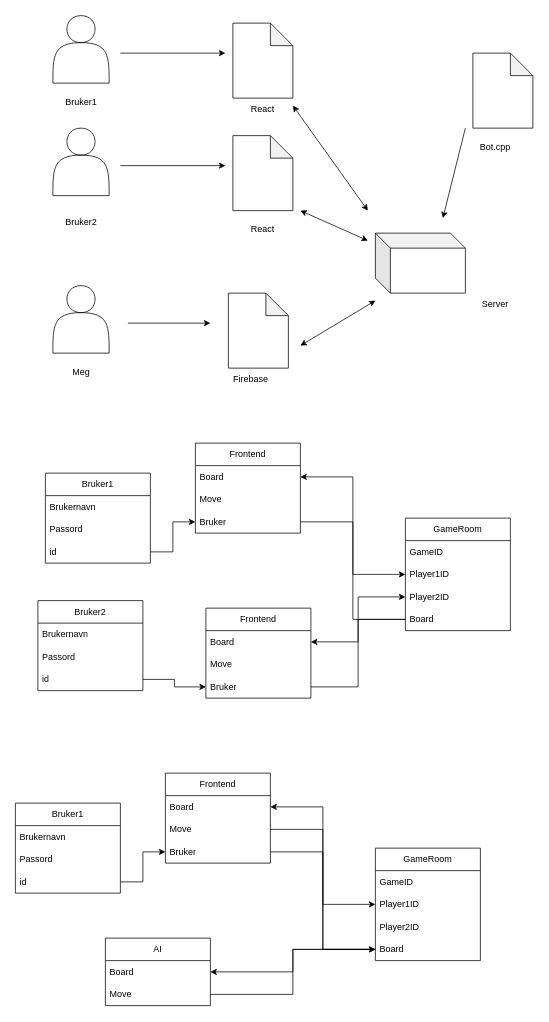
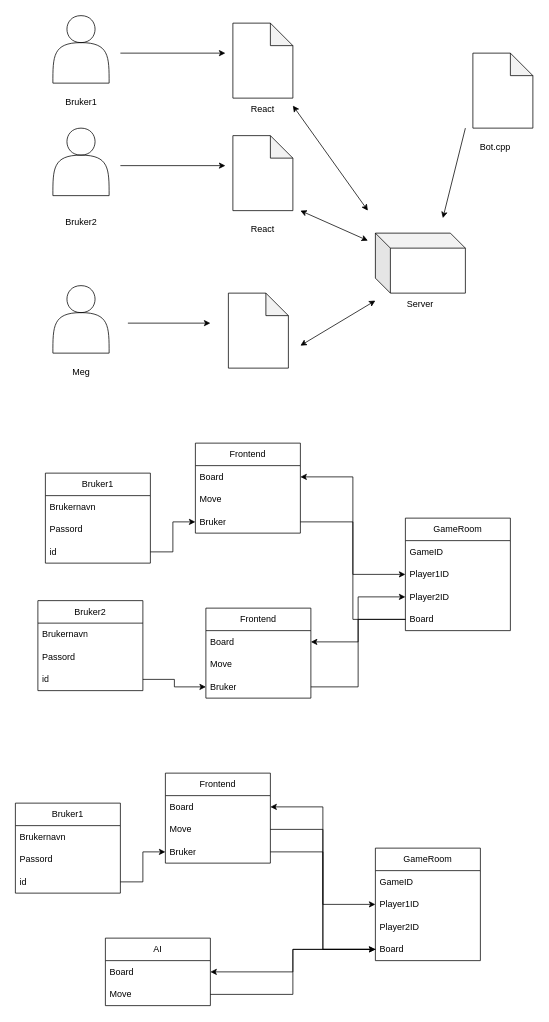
(495, 304) -> (420, 304)
(251, 379) -> none
